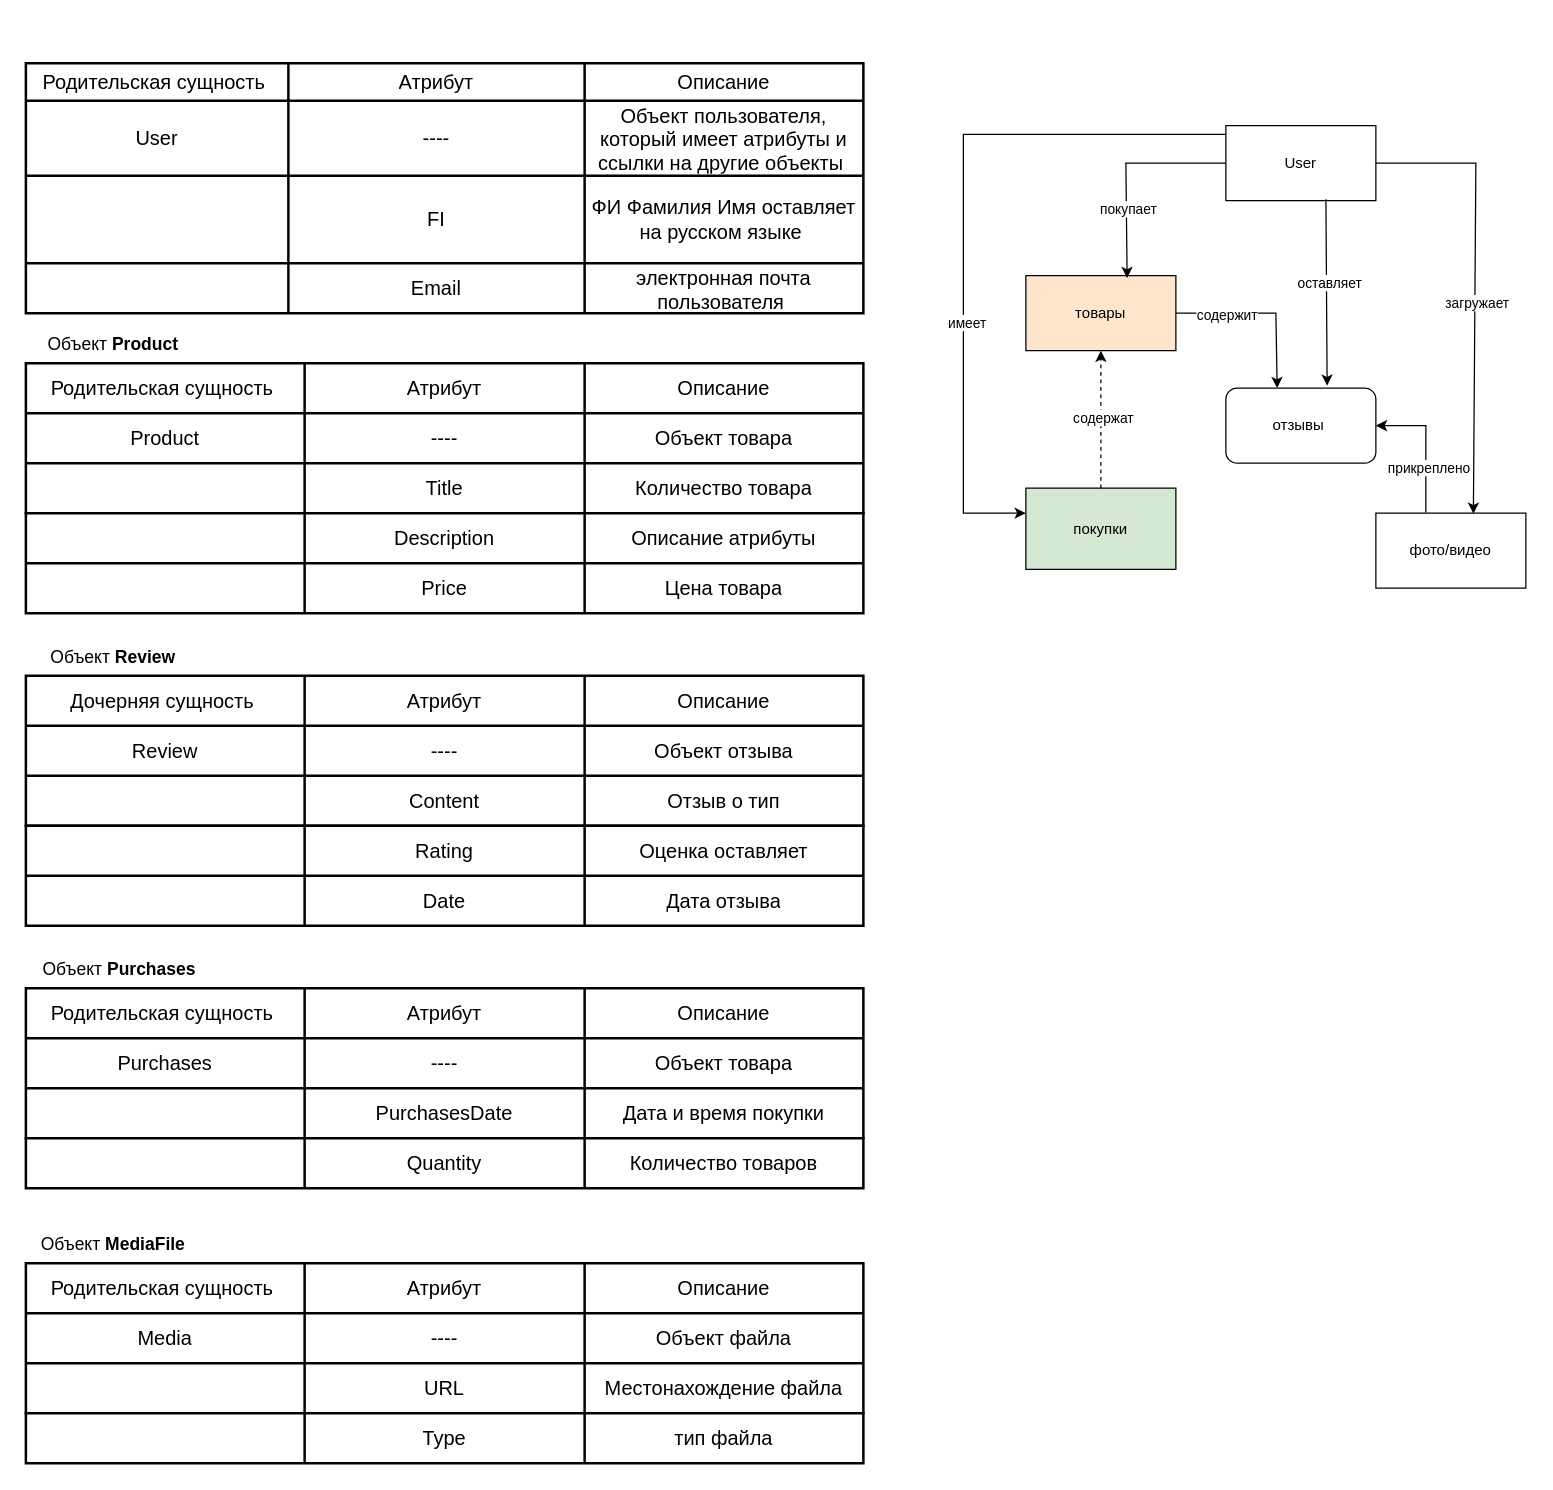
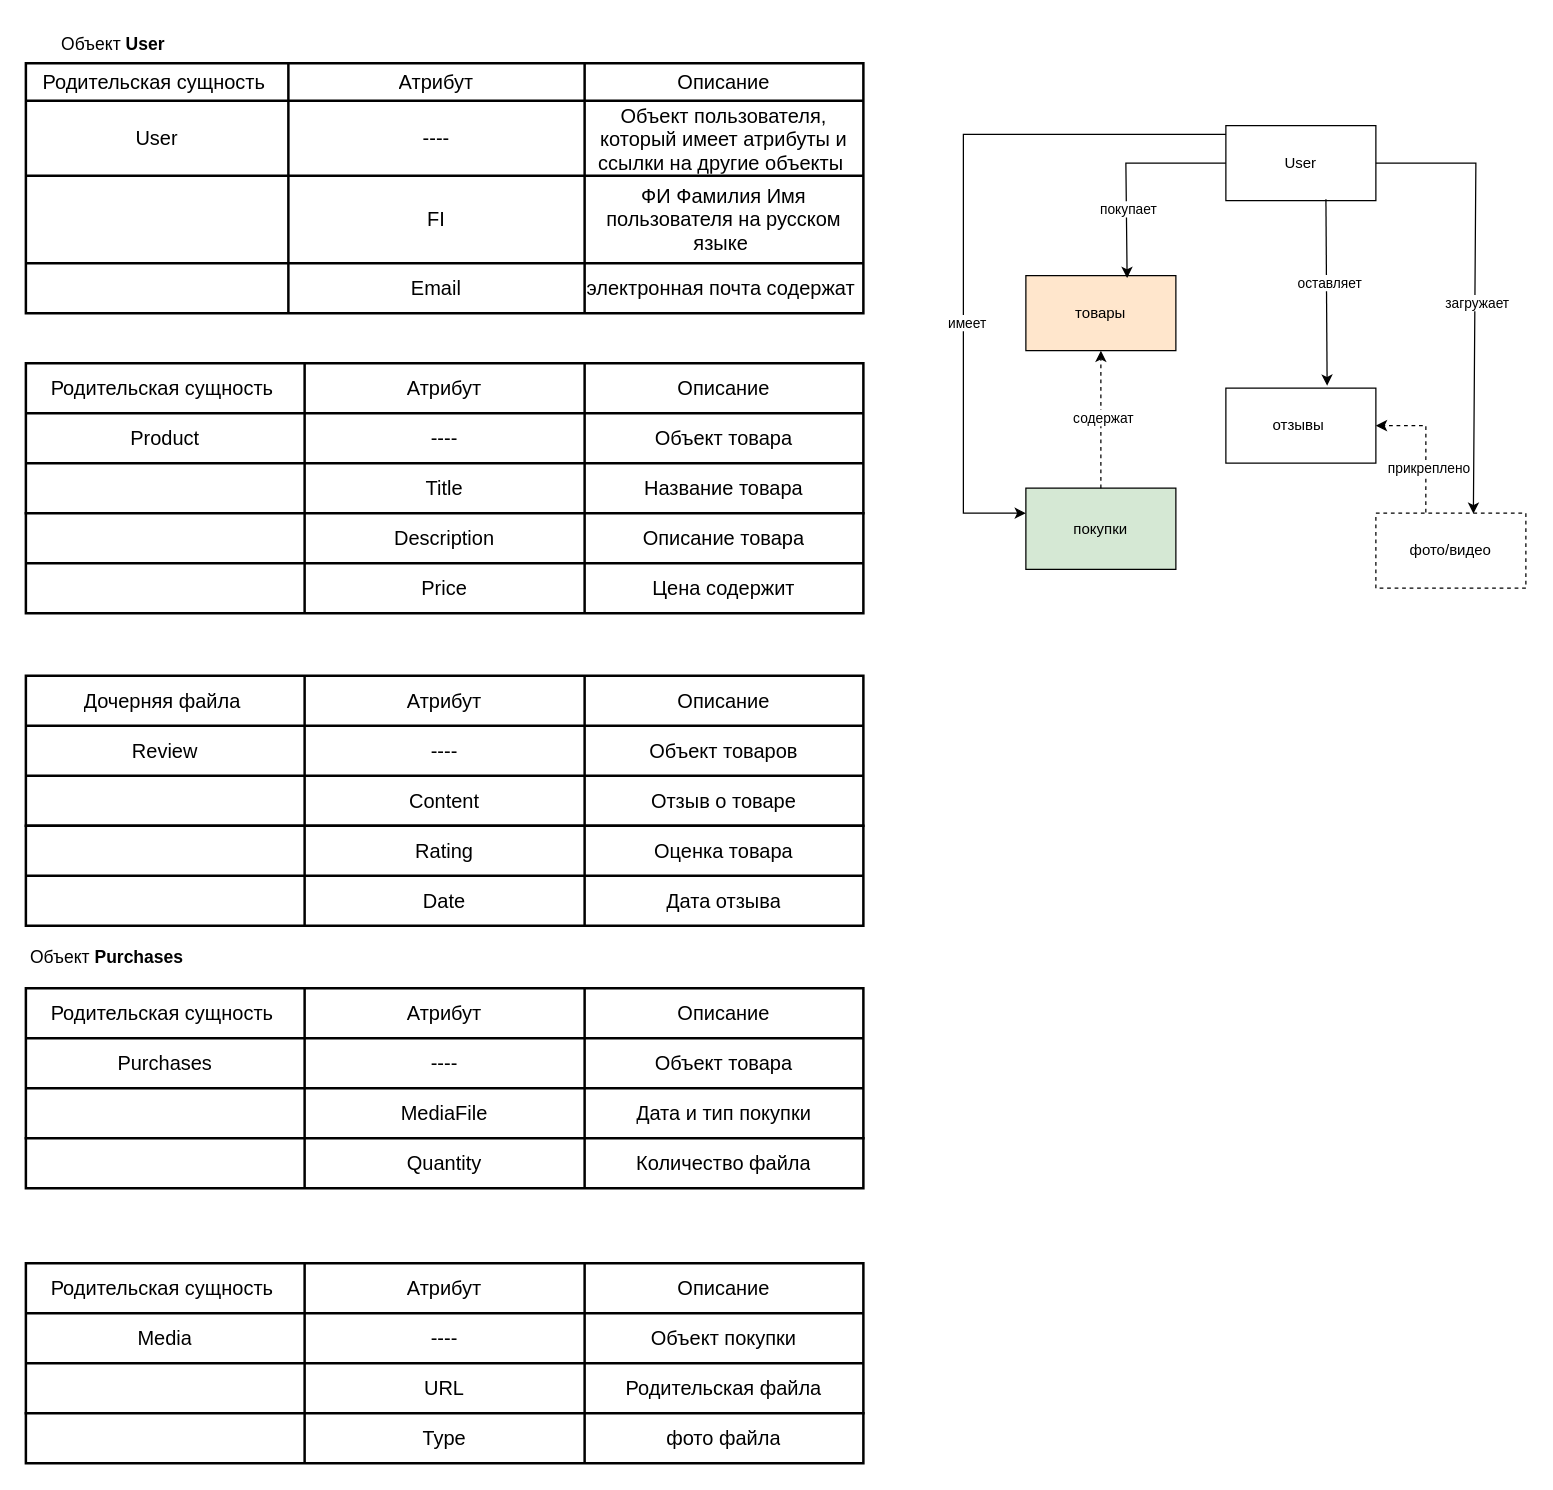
none -> (113, 44)
(724, 219) -> (724, 219)
(724, 288) -> (724, 288)
(1259, 313) -> none
(113, 344) -> none
(1301, 426) -> (1301, 426)
(1421, 426) -> (1421, 426)
(724, 488) -> (724, 488)
(724, 538) -> (724, 538)
(1451, 551) -> (1451, 551)
(724, 588) -> (724, 588)
(113, 657) -> none
(165, 701) -> (165, 701)
(724, 751) -> (724, 751)
(724, 801) -> (724, 801)
(724, 851) -> (724, 851)
(119, 969) -> (107, 957)
(444, 1113) -> (444, 1113)
(724, 1113) -> (724, 1113)
(724, 1163) -> (724, 1163)
(113, 1244) -> none
(724, 1338) -> (724, 1338)
(724, 1388) -> (724, 1388)
(724, 1438) -> (724, 1438)
